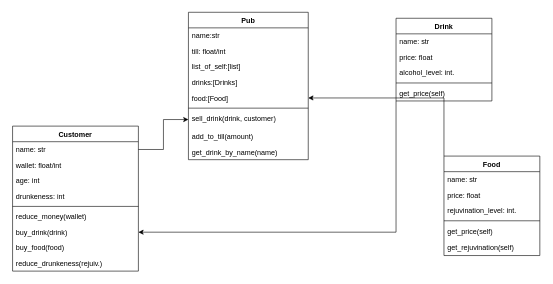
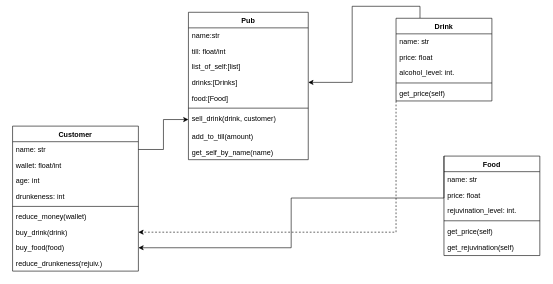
none -> (333, 83)
(313, 98) -> none
(237, 152) -> (235, 152)
(334, 233) -> (334, 233)
none -> (291, 248)
